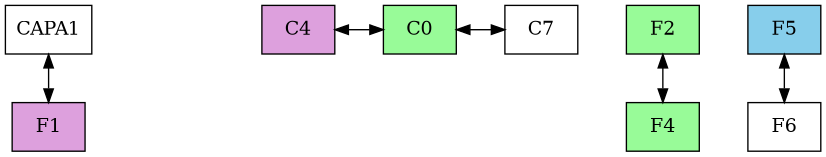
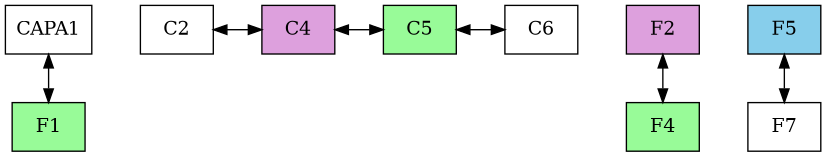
none -> (177, 30)
(420, 30) -> (420, 30)
(541, 30) -> (541, 30)
(663, 30) -> (663, 30)
(49, 127) -> (49, 127)
(784, 127) -> (784, 127)
